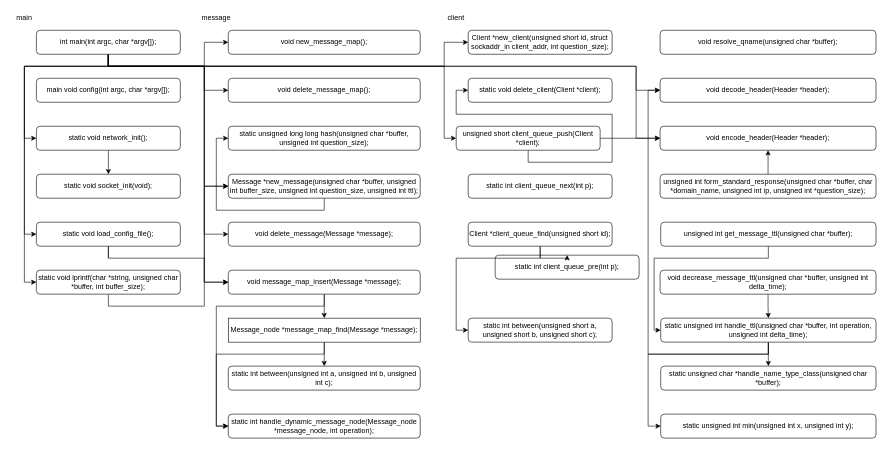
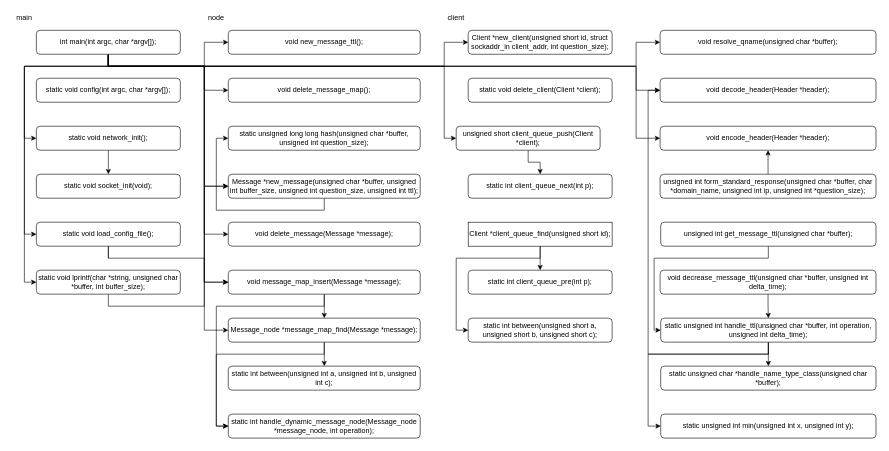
(216, 18) -> (216, 18)
(324, 42) -> (324, 42)
none -> (636, 42)
(108, 90) -> (108, 90)
(458, 90) -> none
(617, 138) -> (540, 168)
(540, 234) -> (540, 234)
(567, 267) -> (540, 282)
none -> (204, 329)
(324, 330) -> (324, 330)
